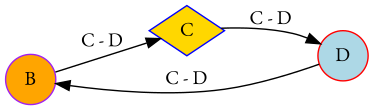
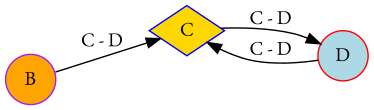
(196, 92) -> (268, 63)
